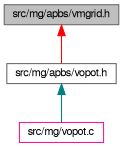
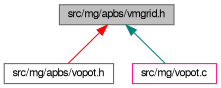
(62, 109) -> (149, 48)
